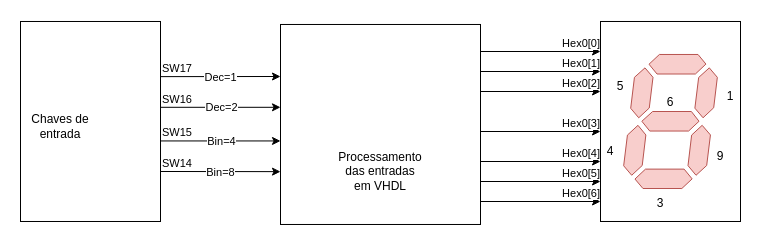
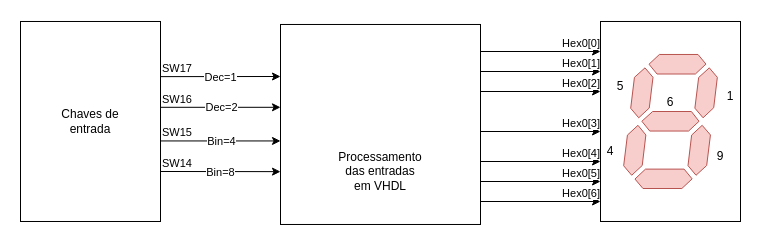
(61, 126) -> (91, 121)
(661, 204) -> none
